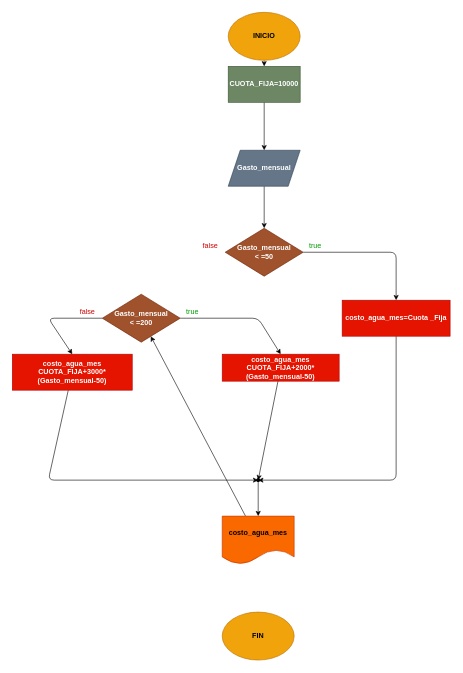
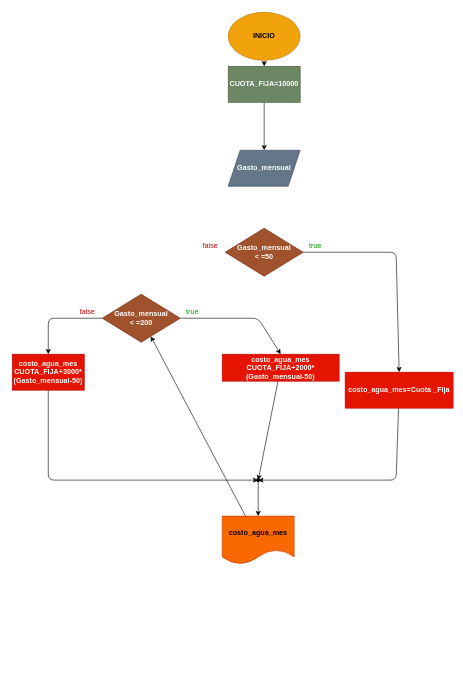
(264, 222) -> none
(396, 318) -> (399, 390)
(72, 372) -> (48, 372)
(258, 636) -> none
